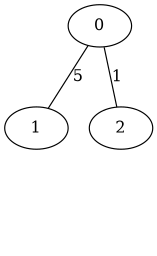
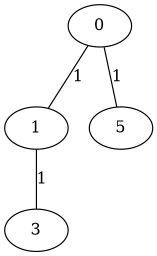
(79, 77) -> (79, 77)
(121, 128) -> (121, 128)
none -> (36, 230)
